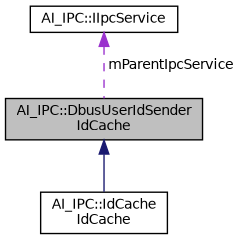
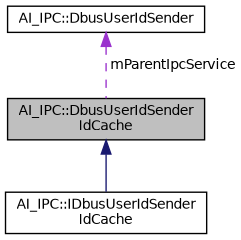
(104, 19) -> (106, 19)
(104, 213) -> (106, 213)
